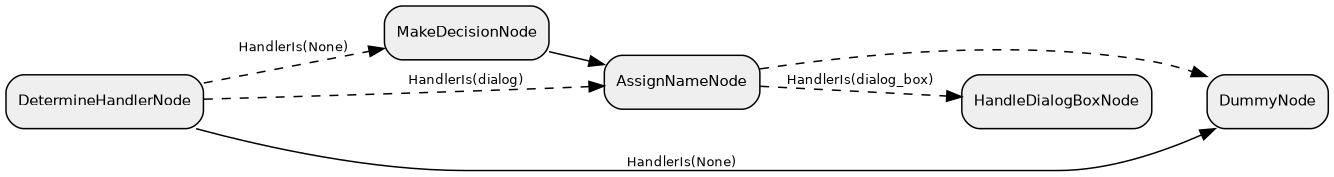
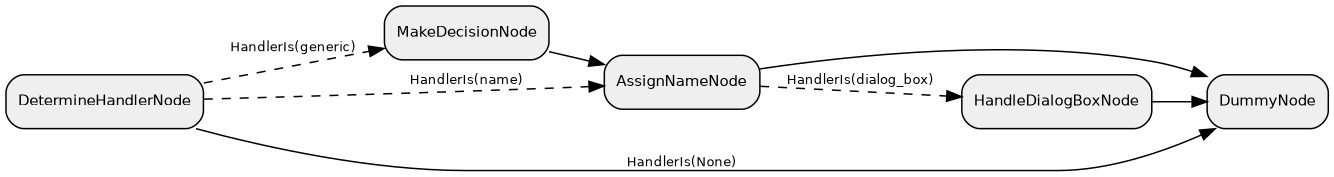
(294, 48) -> (294, 48)
(977, 50) -> (977, 50)
(467, 81) -> (467, 81)
none -> (1172, 102)
